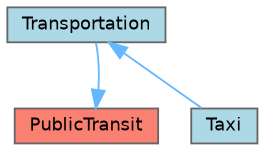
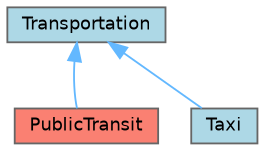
(99, 66) -> (74, 85)
